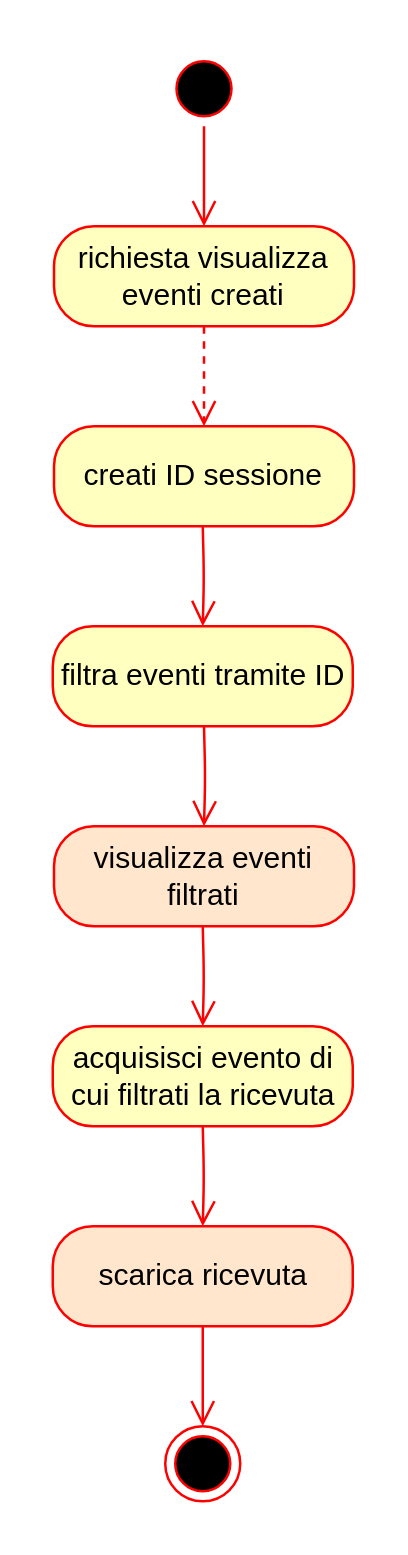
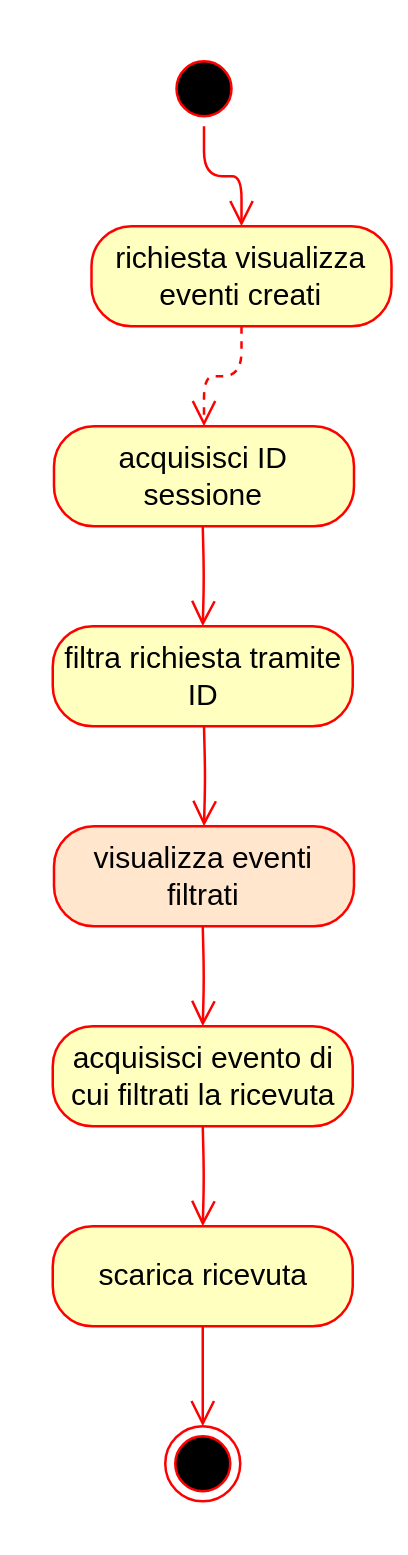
(204, 276) -> (241, 276)
(204, 476) -> (204, 476)
(204, 676) -> (204, 676)
(203, 1276) -> (203, 1276)
